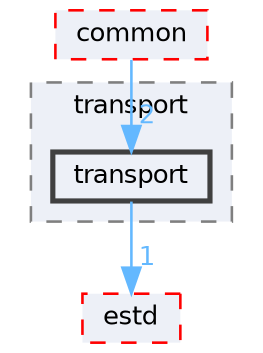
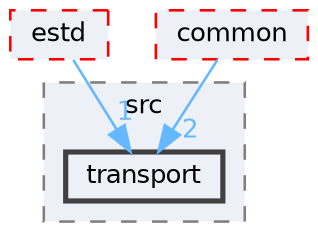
(131, 107) -> (144, 107)
(131, 238) -> (97, 98)
